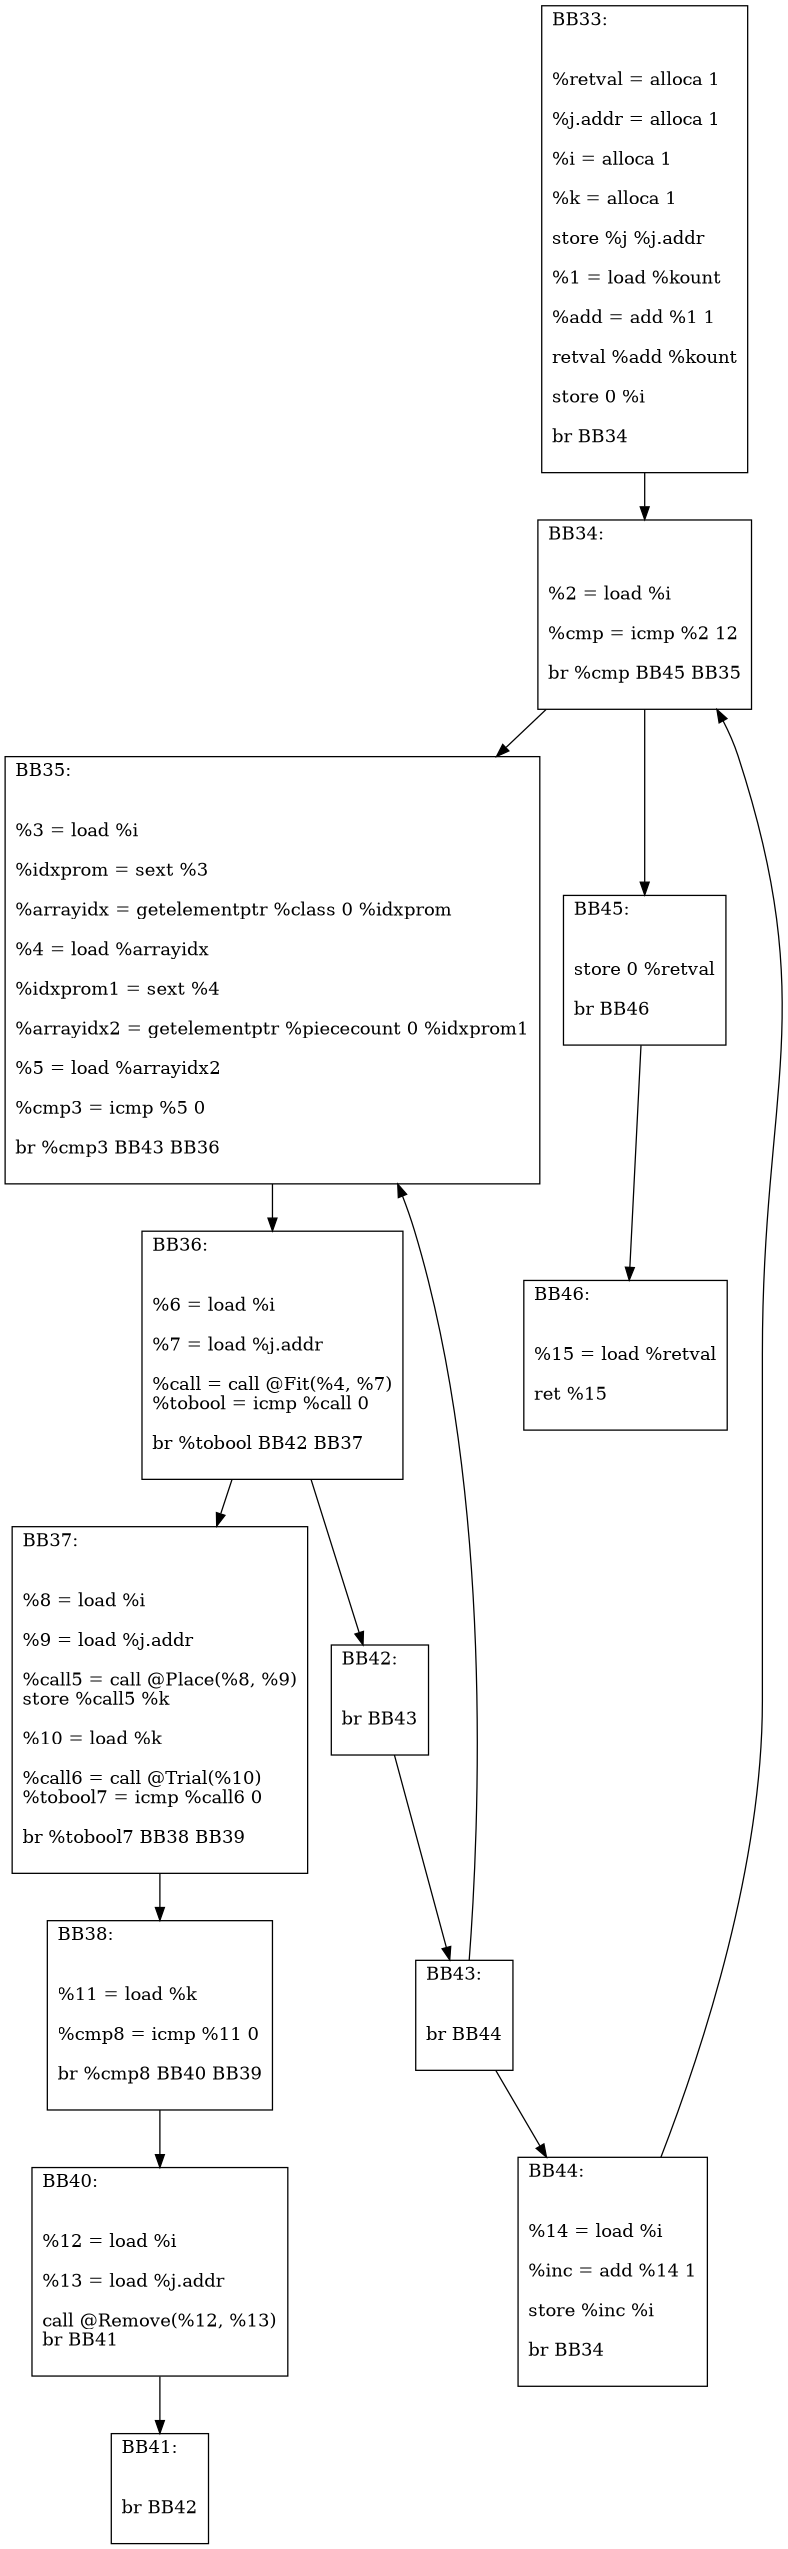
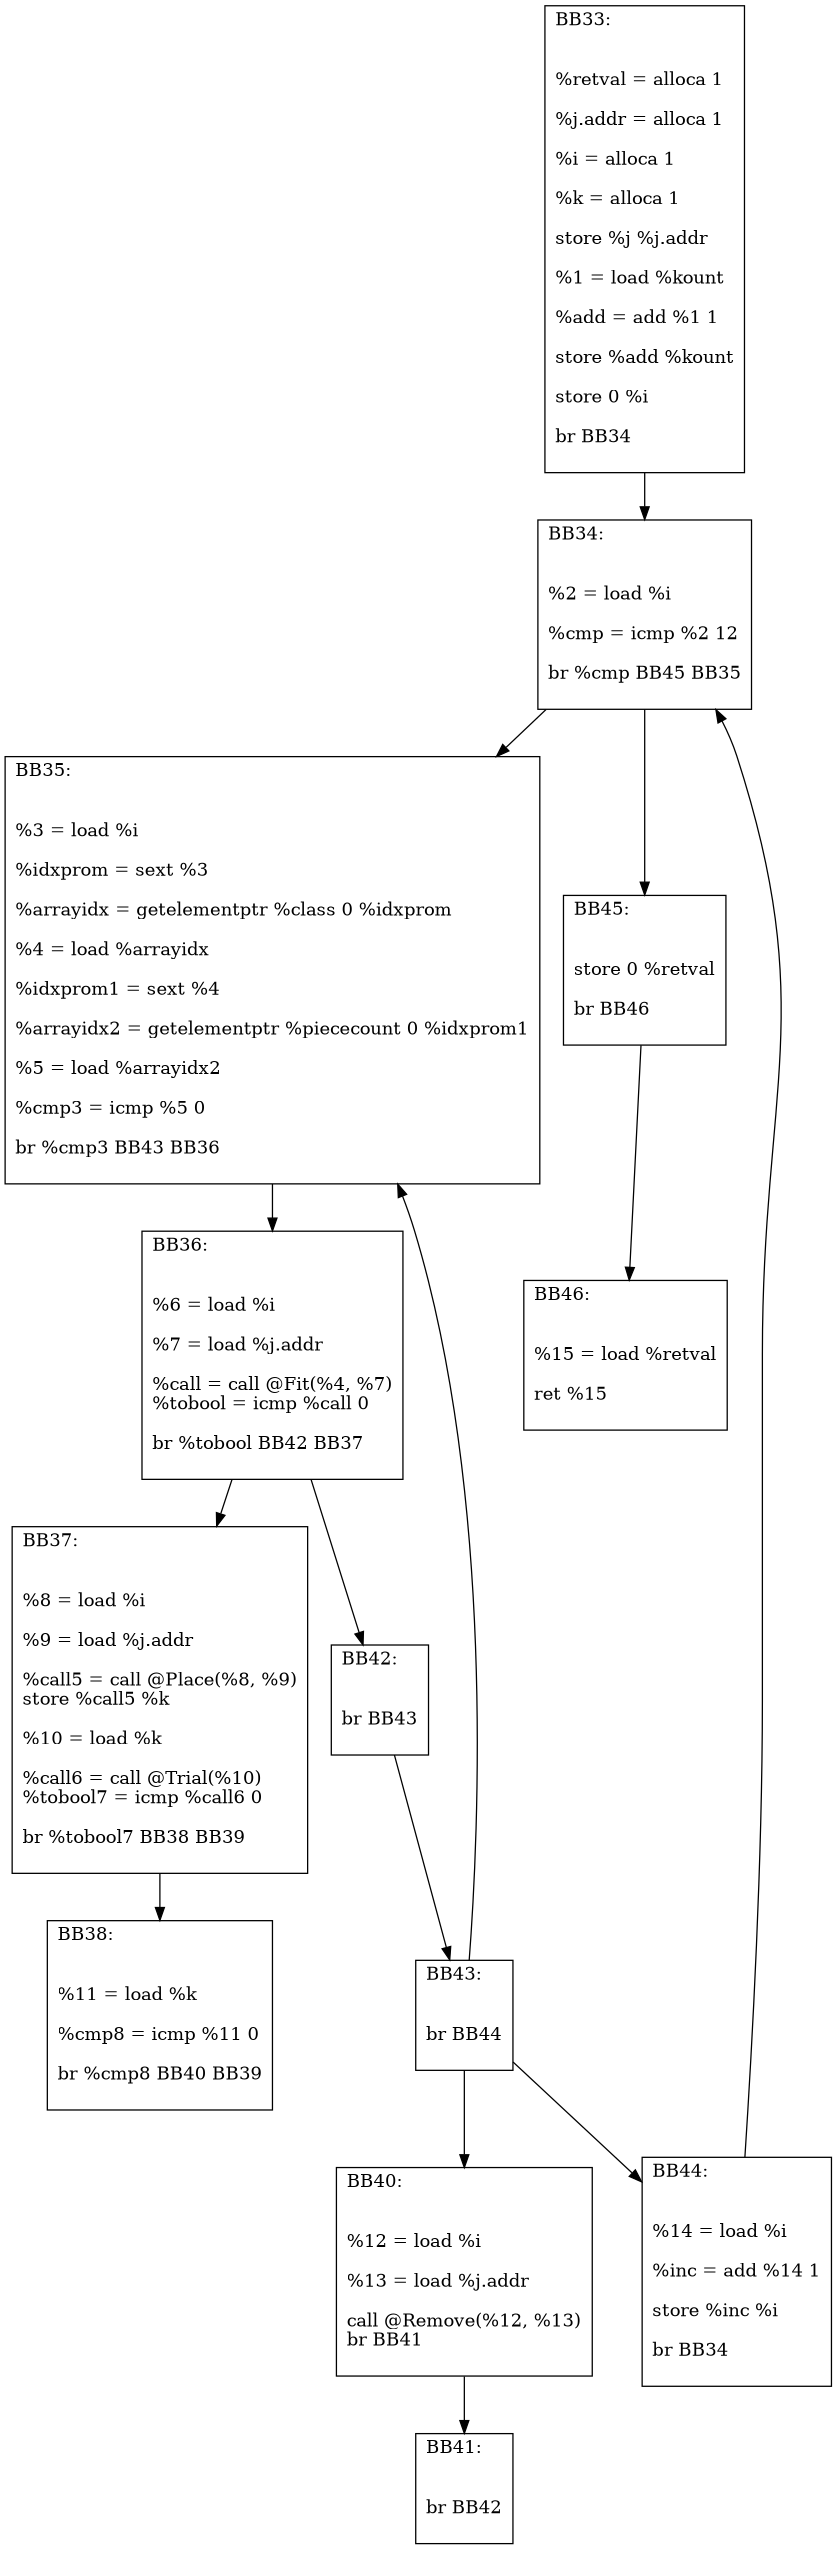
(645, 358) -> (645, 358)
(160, 2132) -> (464, 2113)
